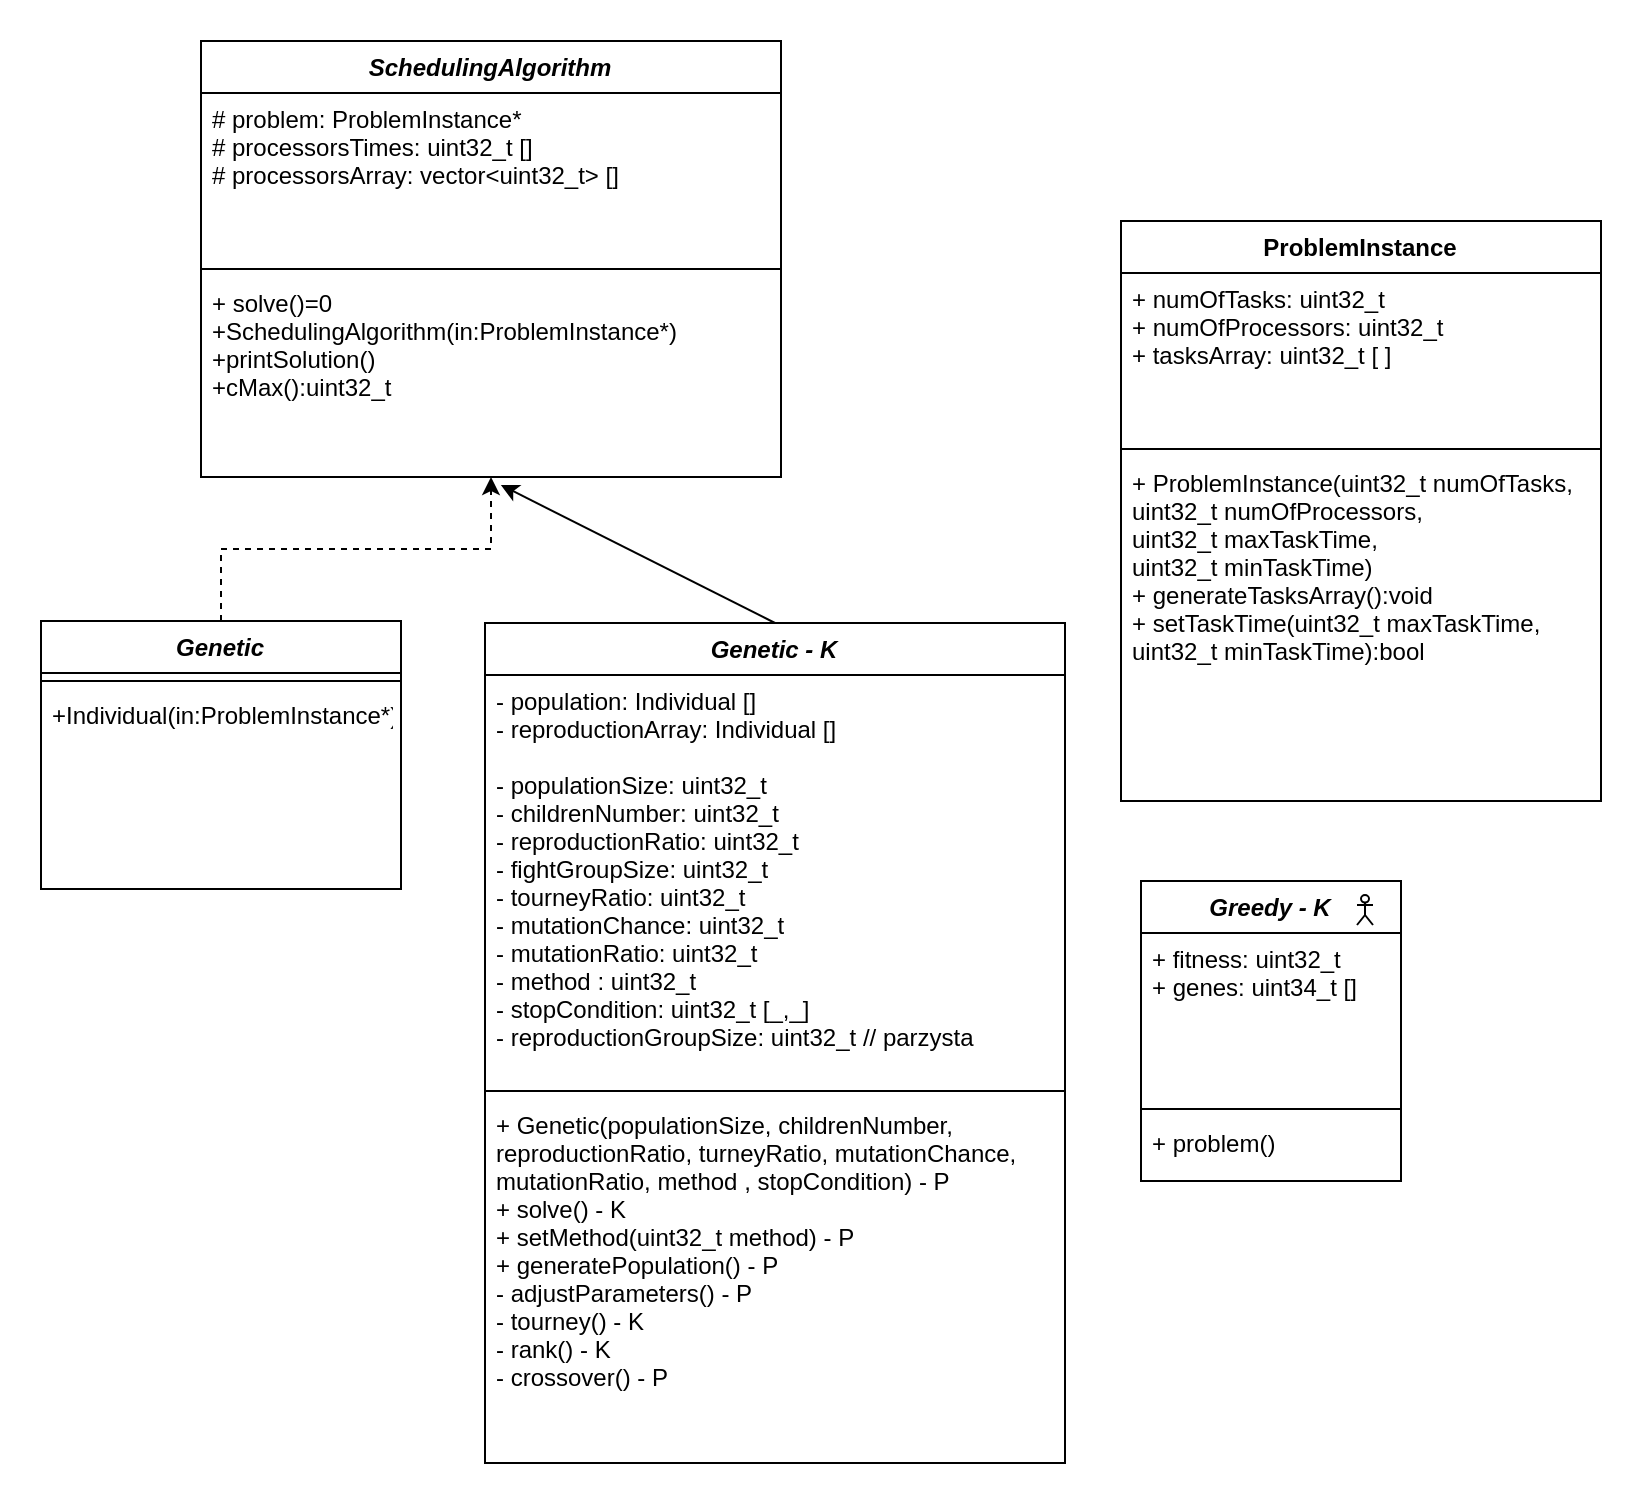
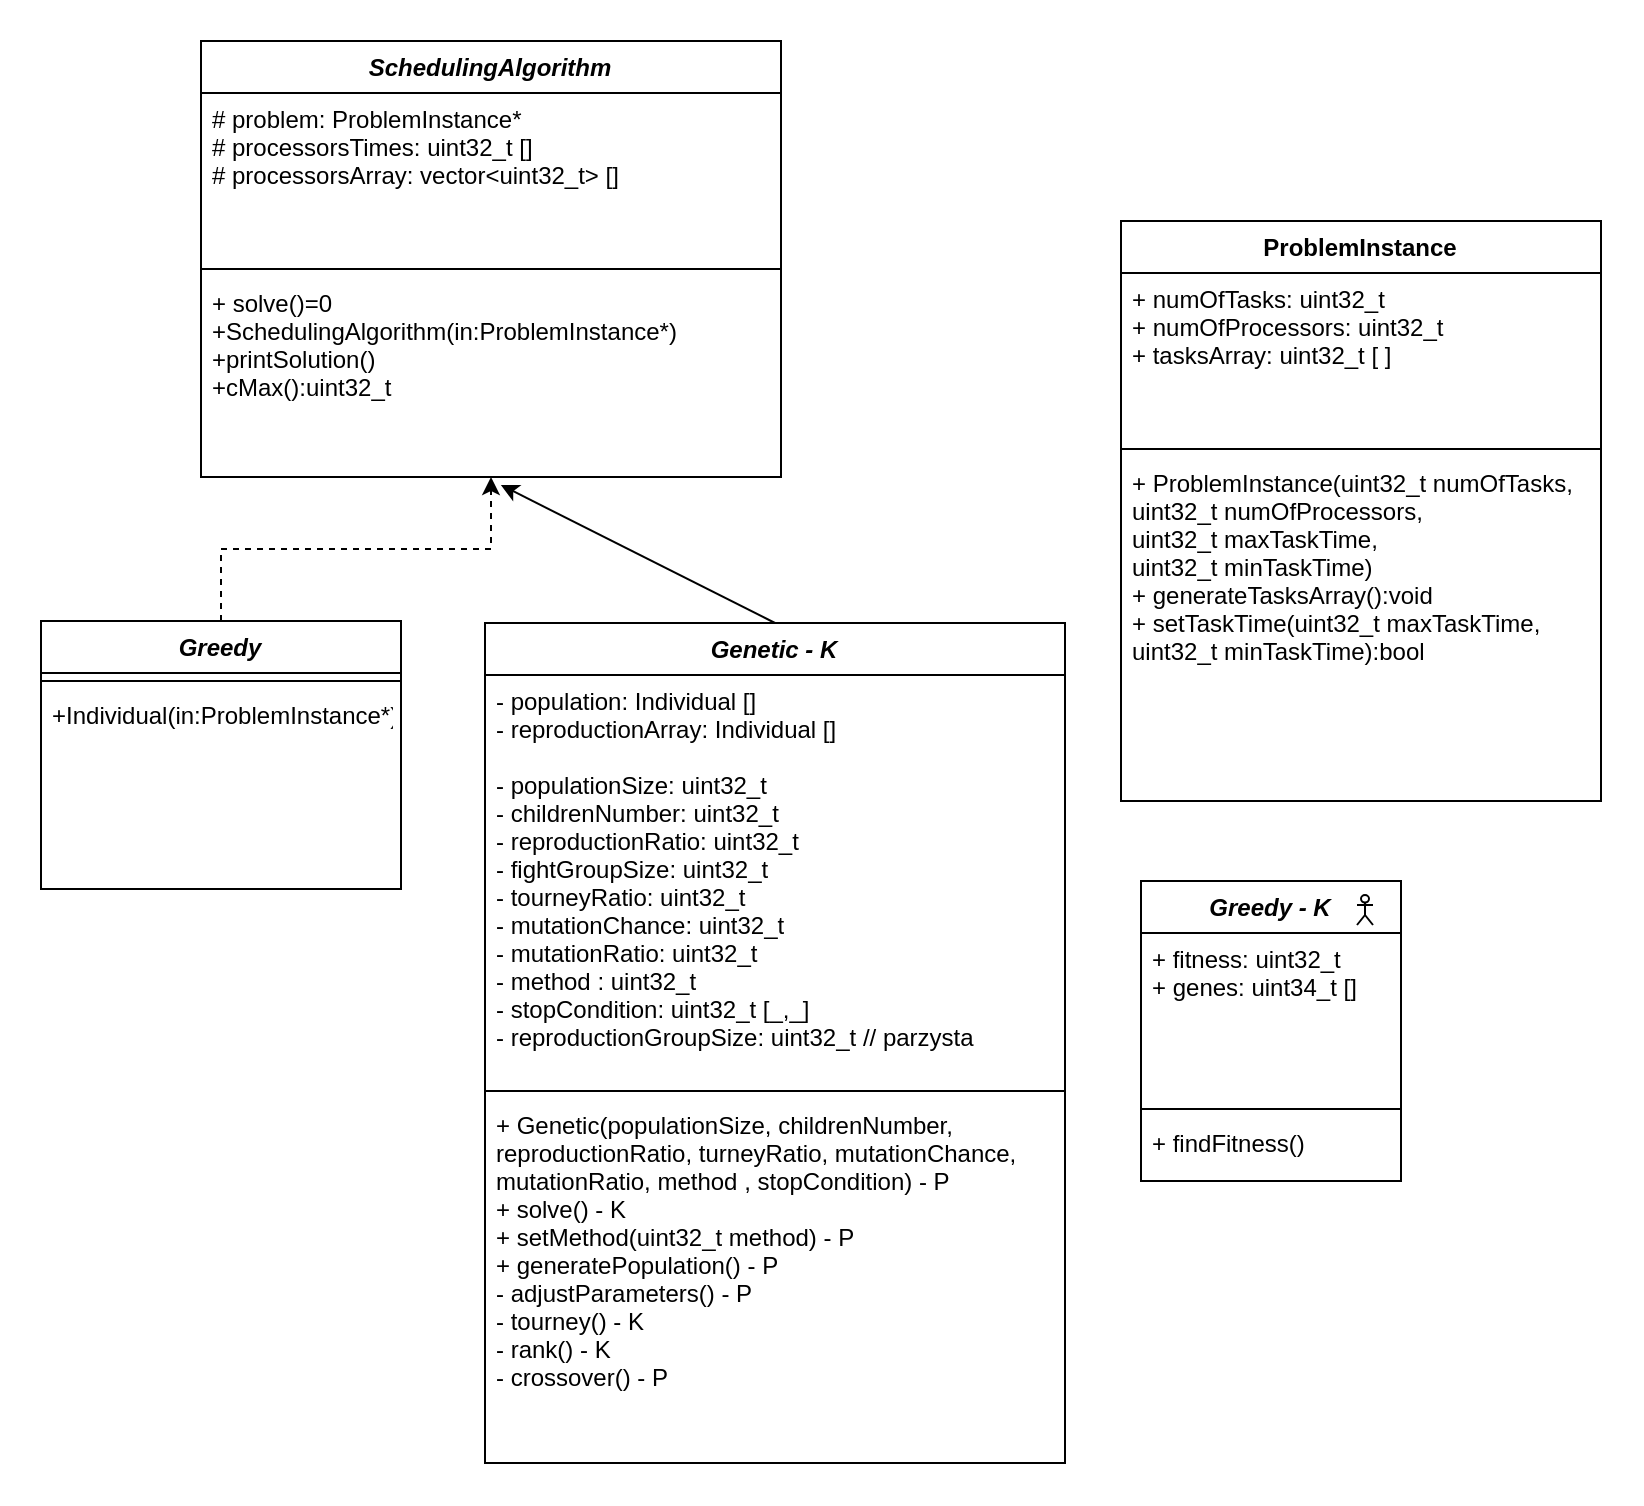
(220, 648) -> (220, 648)
(1220, 1144) -> (1243, 1144)
